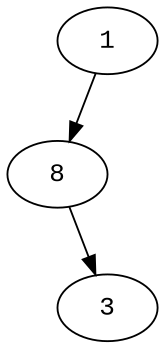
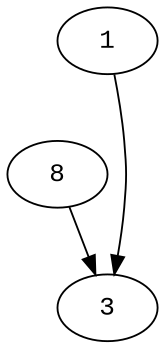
(86, 98) -> (126, 165)
